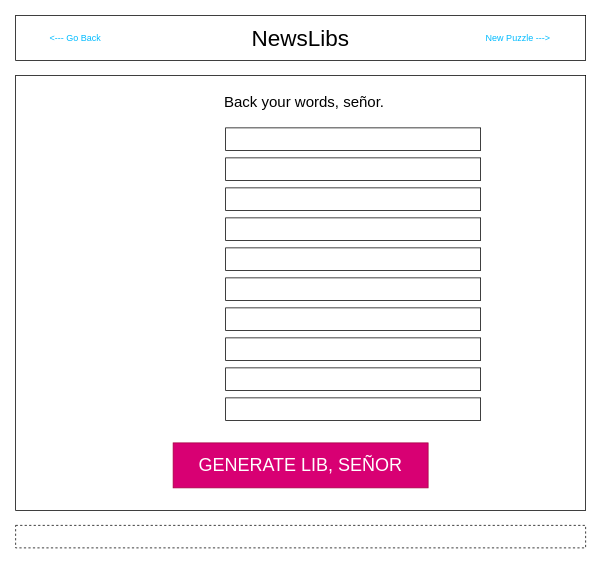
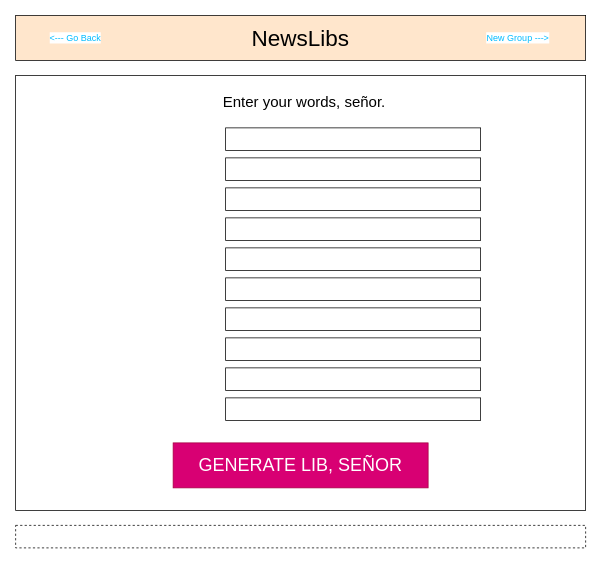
(300, 38) -> (300, 38)
(518, 38) -> (518, 38)
(304, 102) -> (304, 102)
